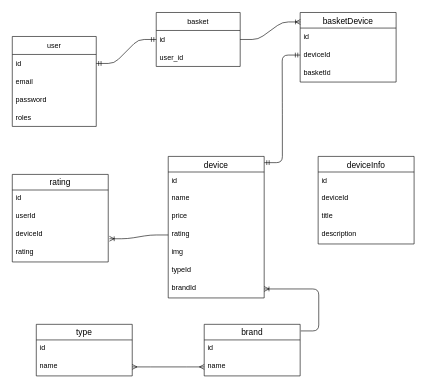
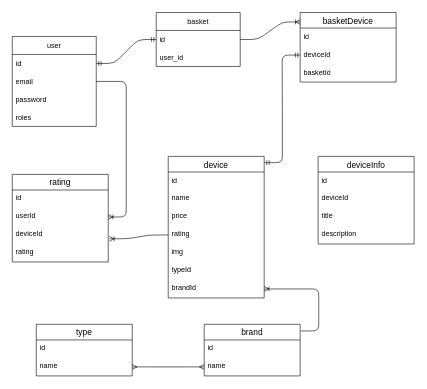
none -> (126, 143)
